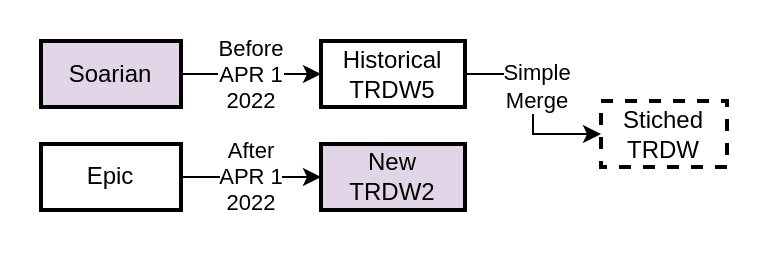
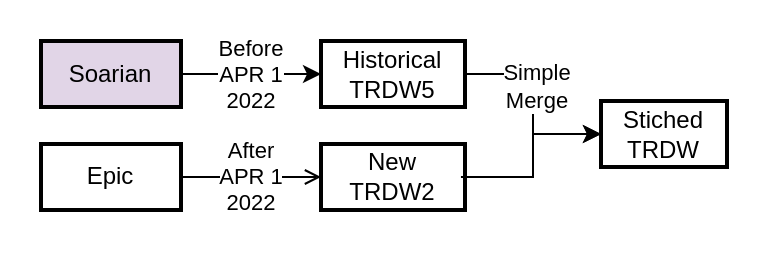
(664, 134) -> (664, 134)
(306, 177) -> (308, 177)
(393, 177) -> (393, 177)
none -> (516, 177)
